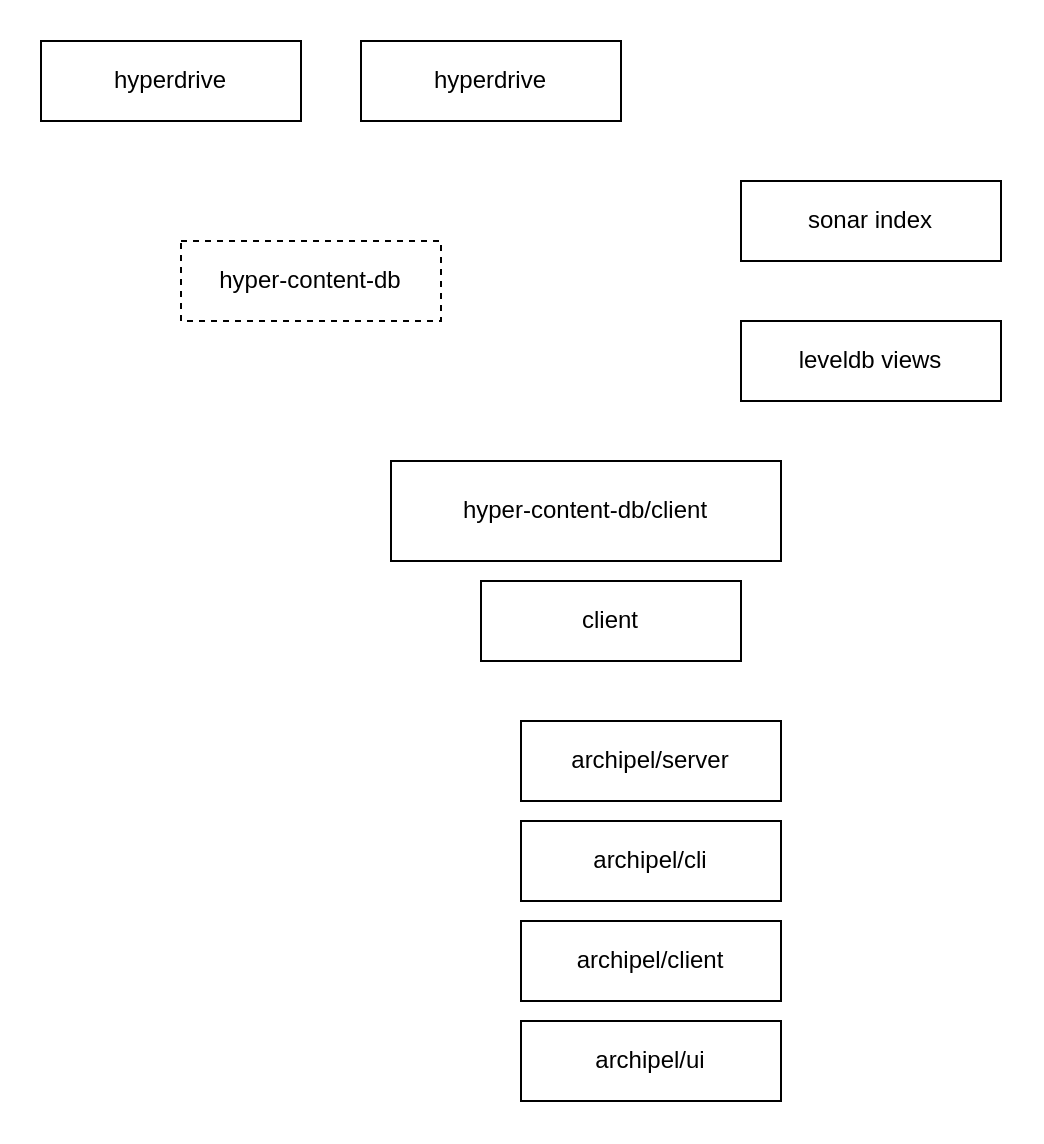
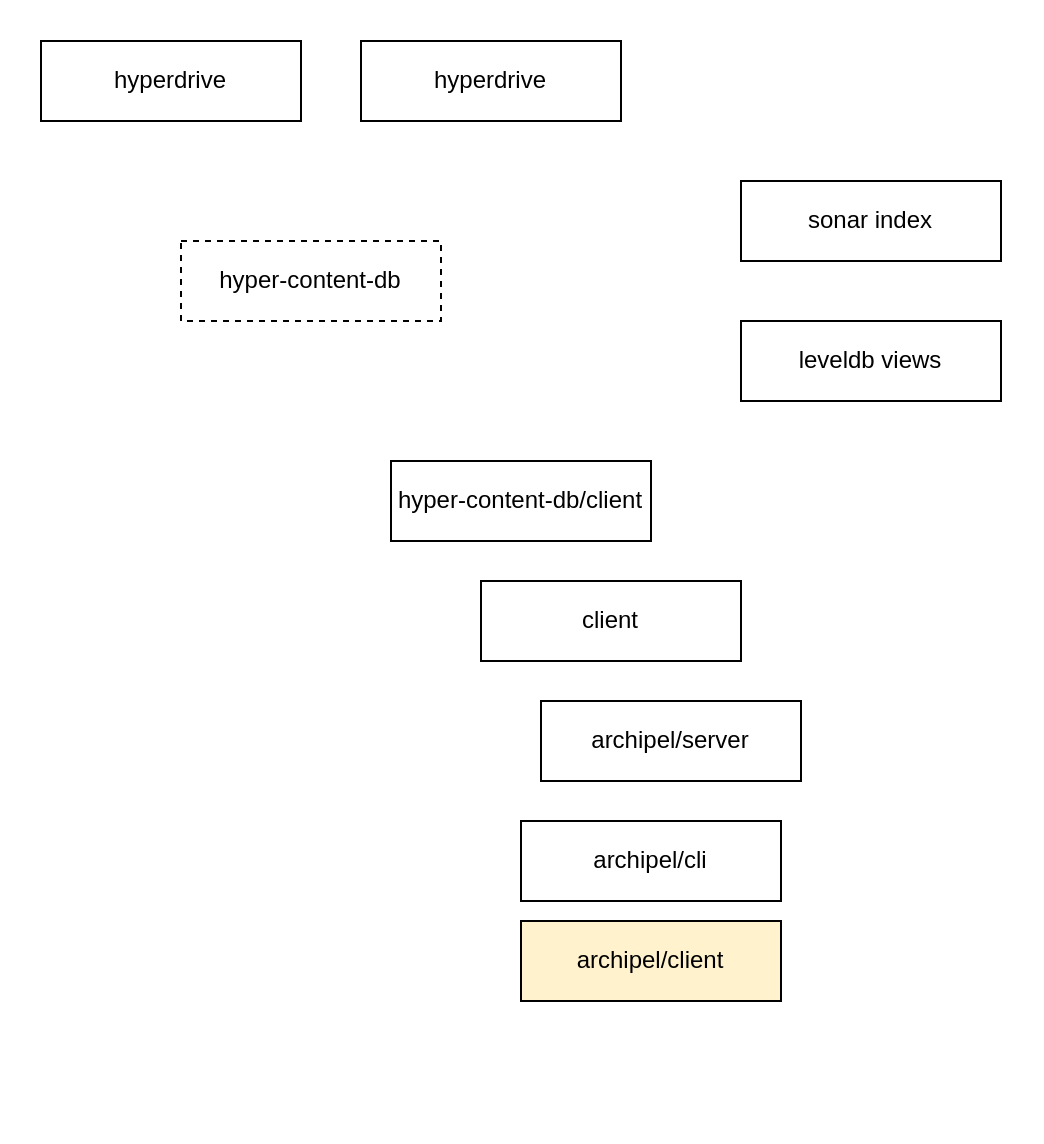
(586, 511) -> (521, 501)
(651, 761) -> (671, 741)
(651, 961) -> (651, 961)
(651, 1061) -> none
